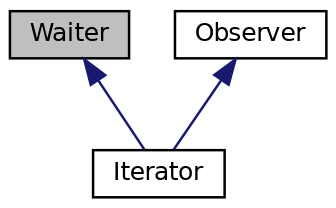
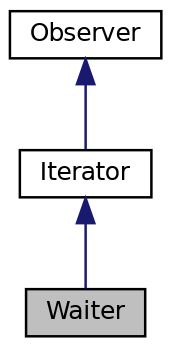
(121, 115) -> (86, 256)
